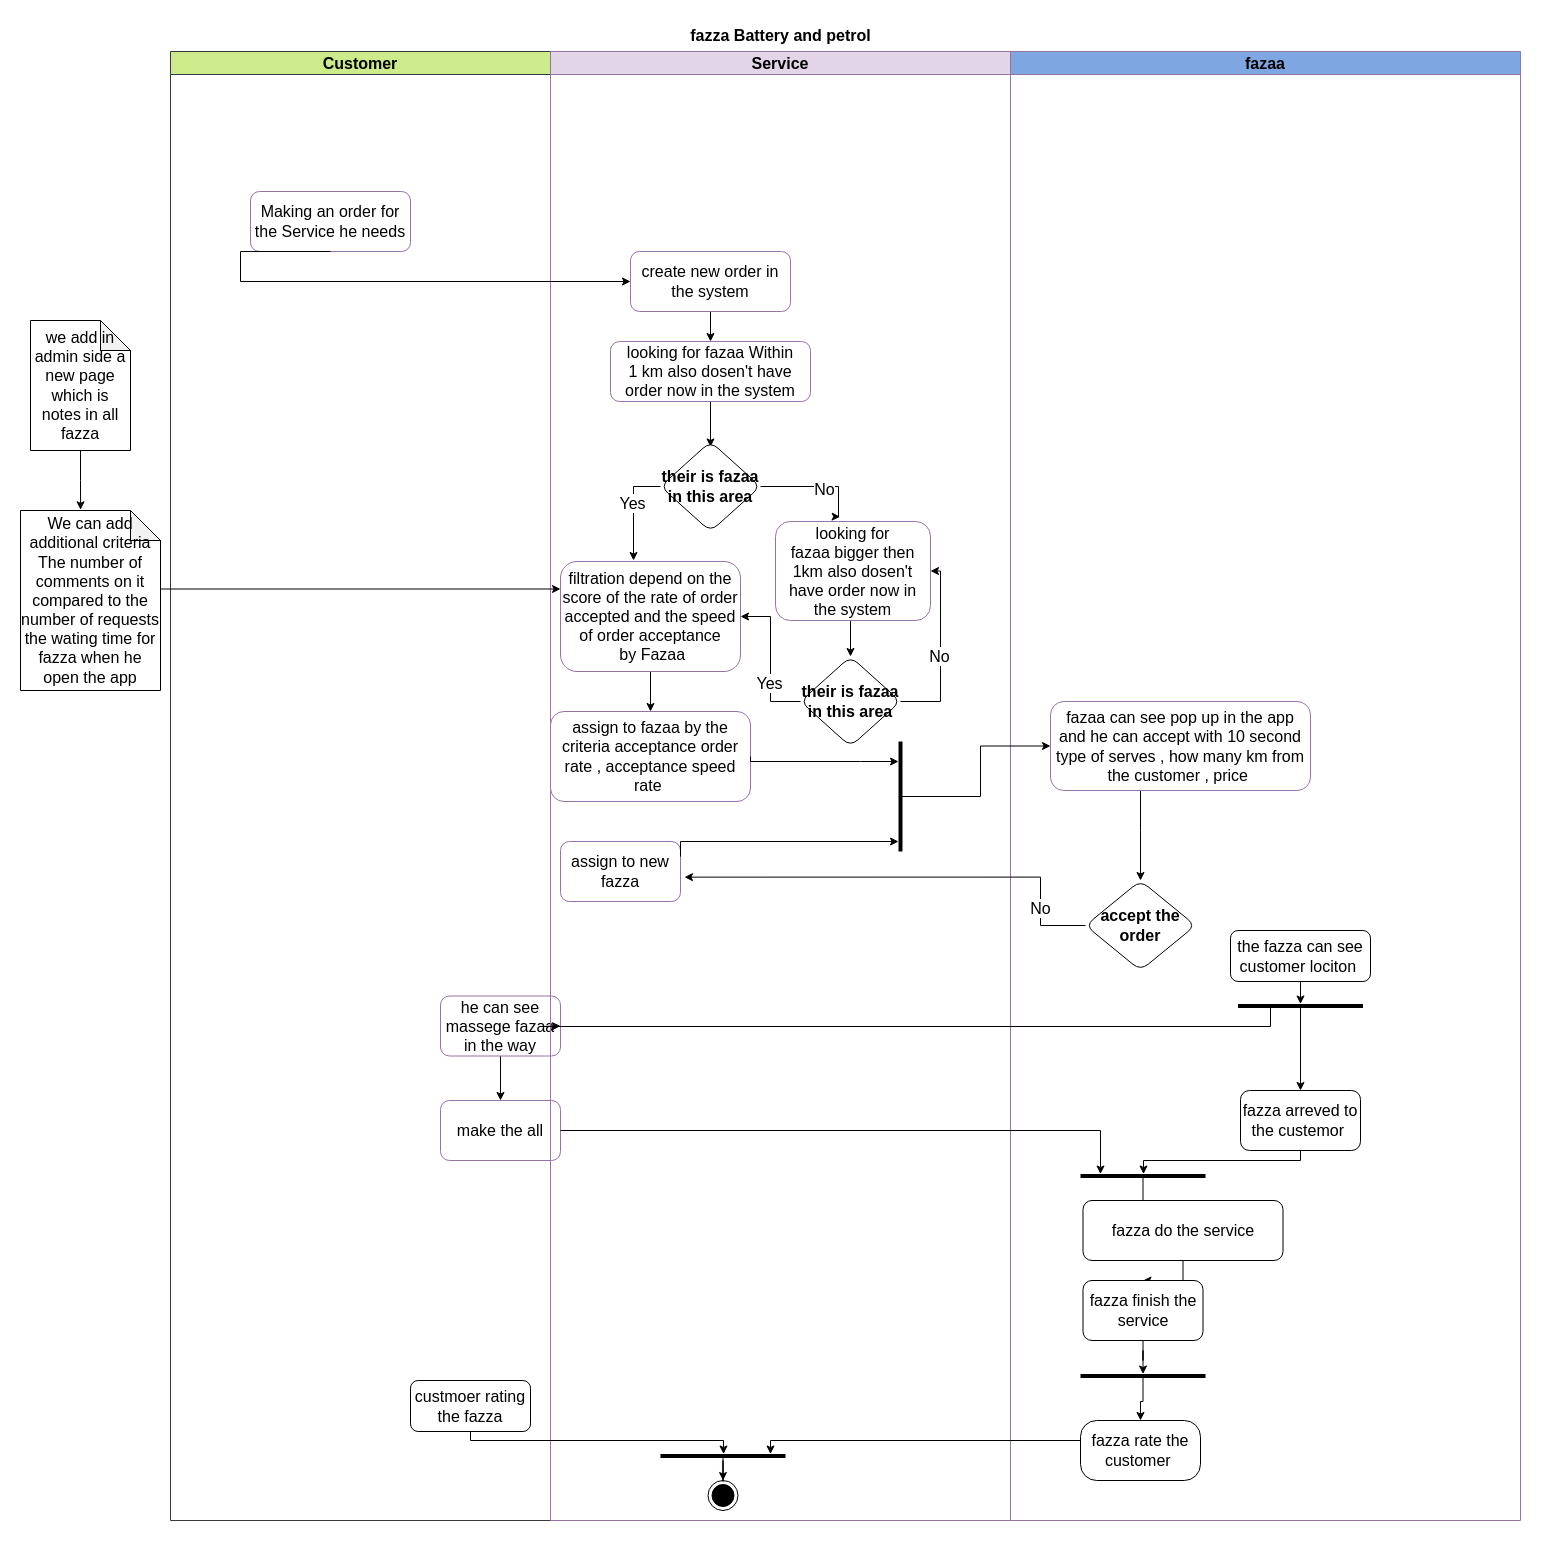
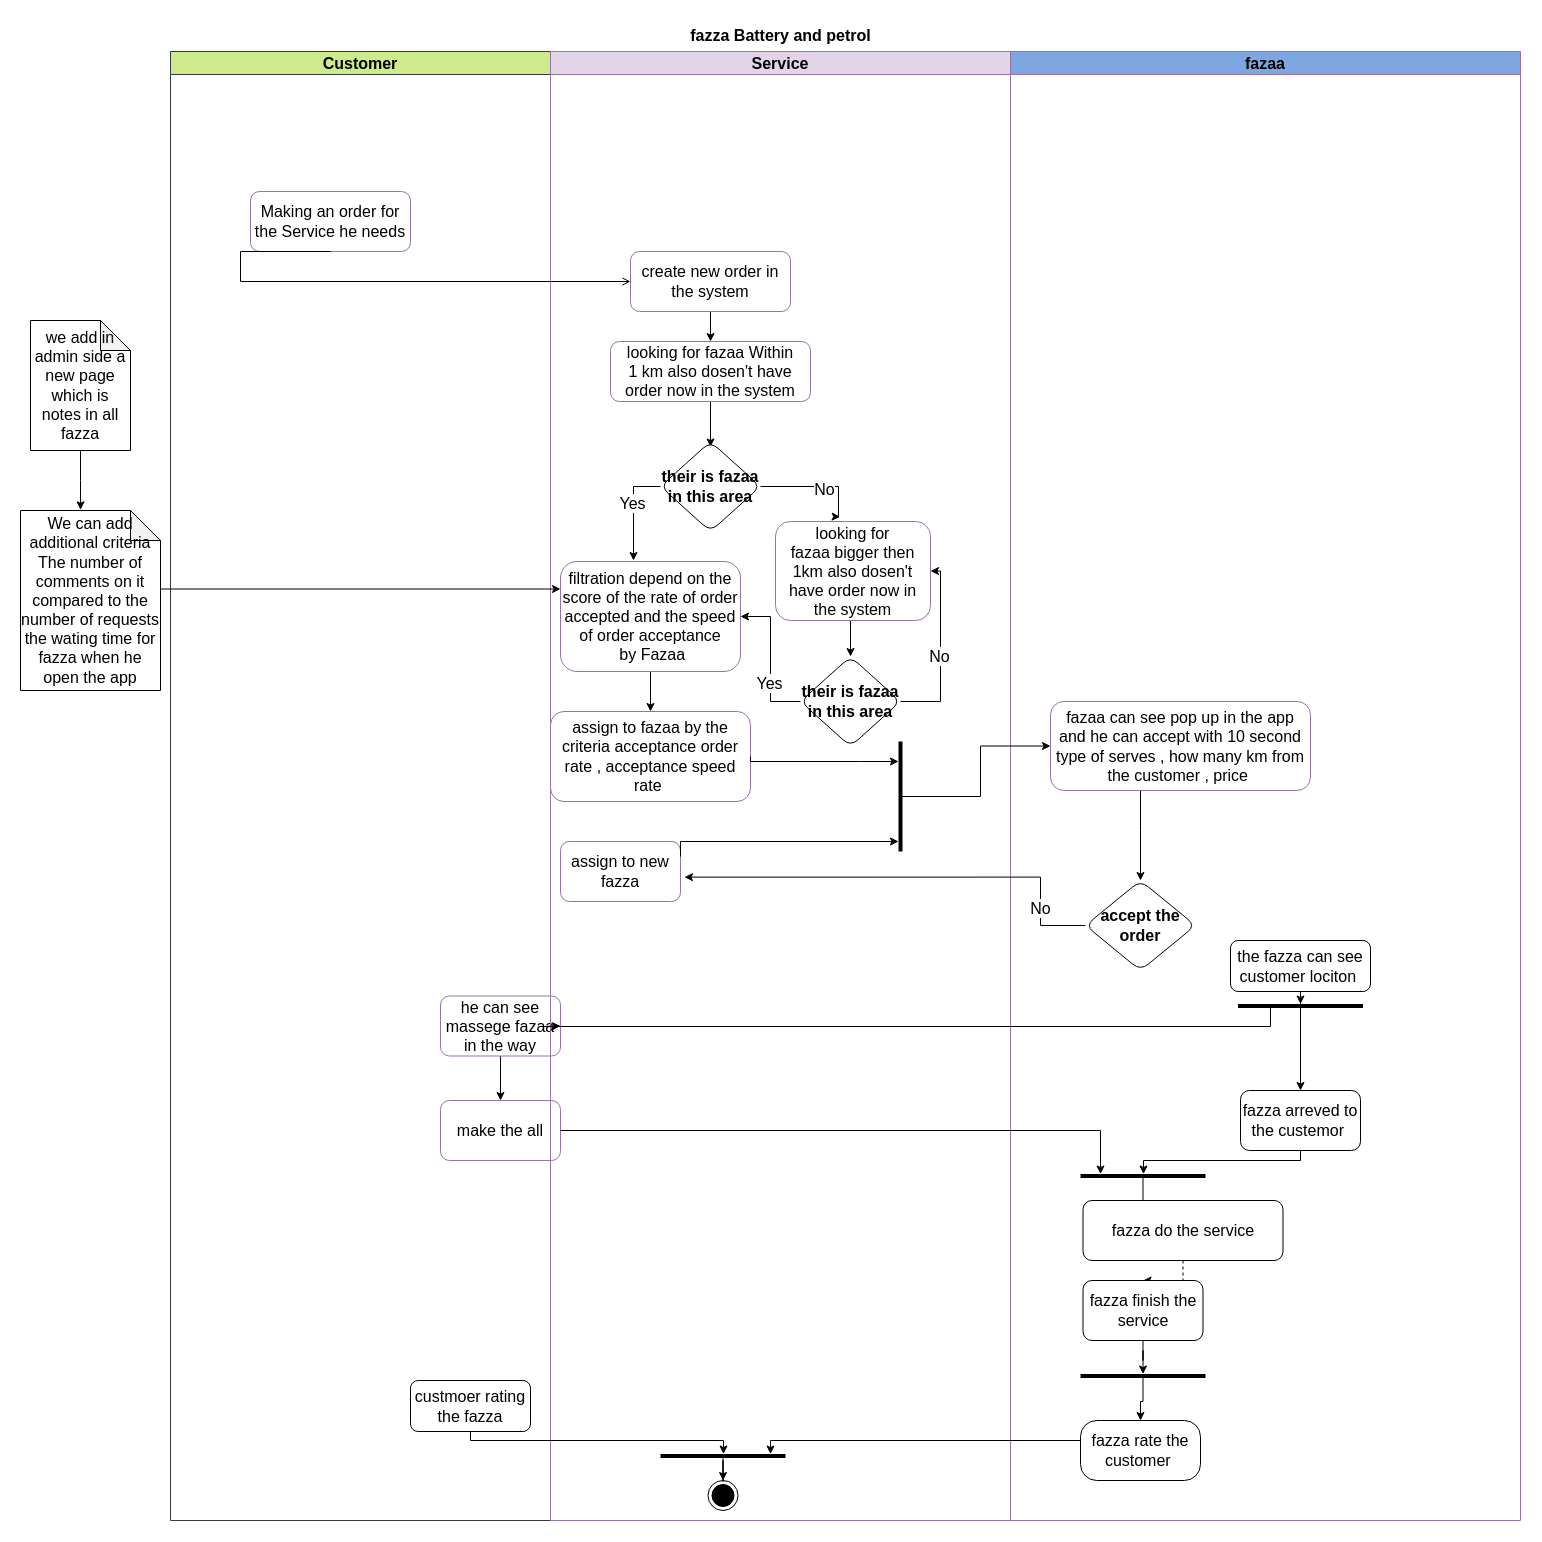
(622, 282) -> (623, 282)
(1301, 956) -> (1301, 966)
(1183, 1270) -> (1183, 1270)
